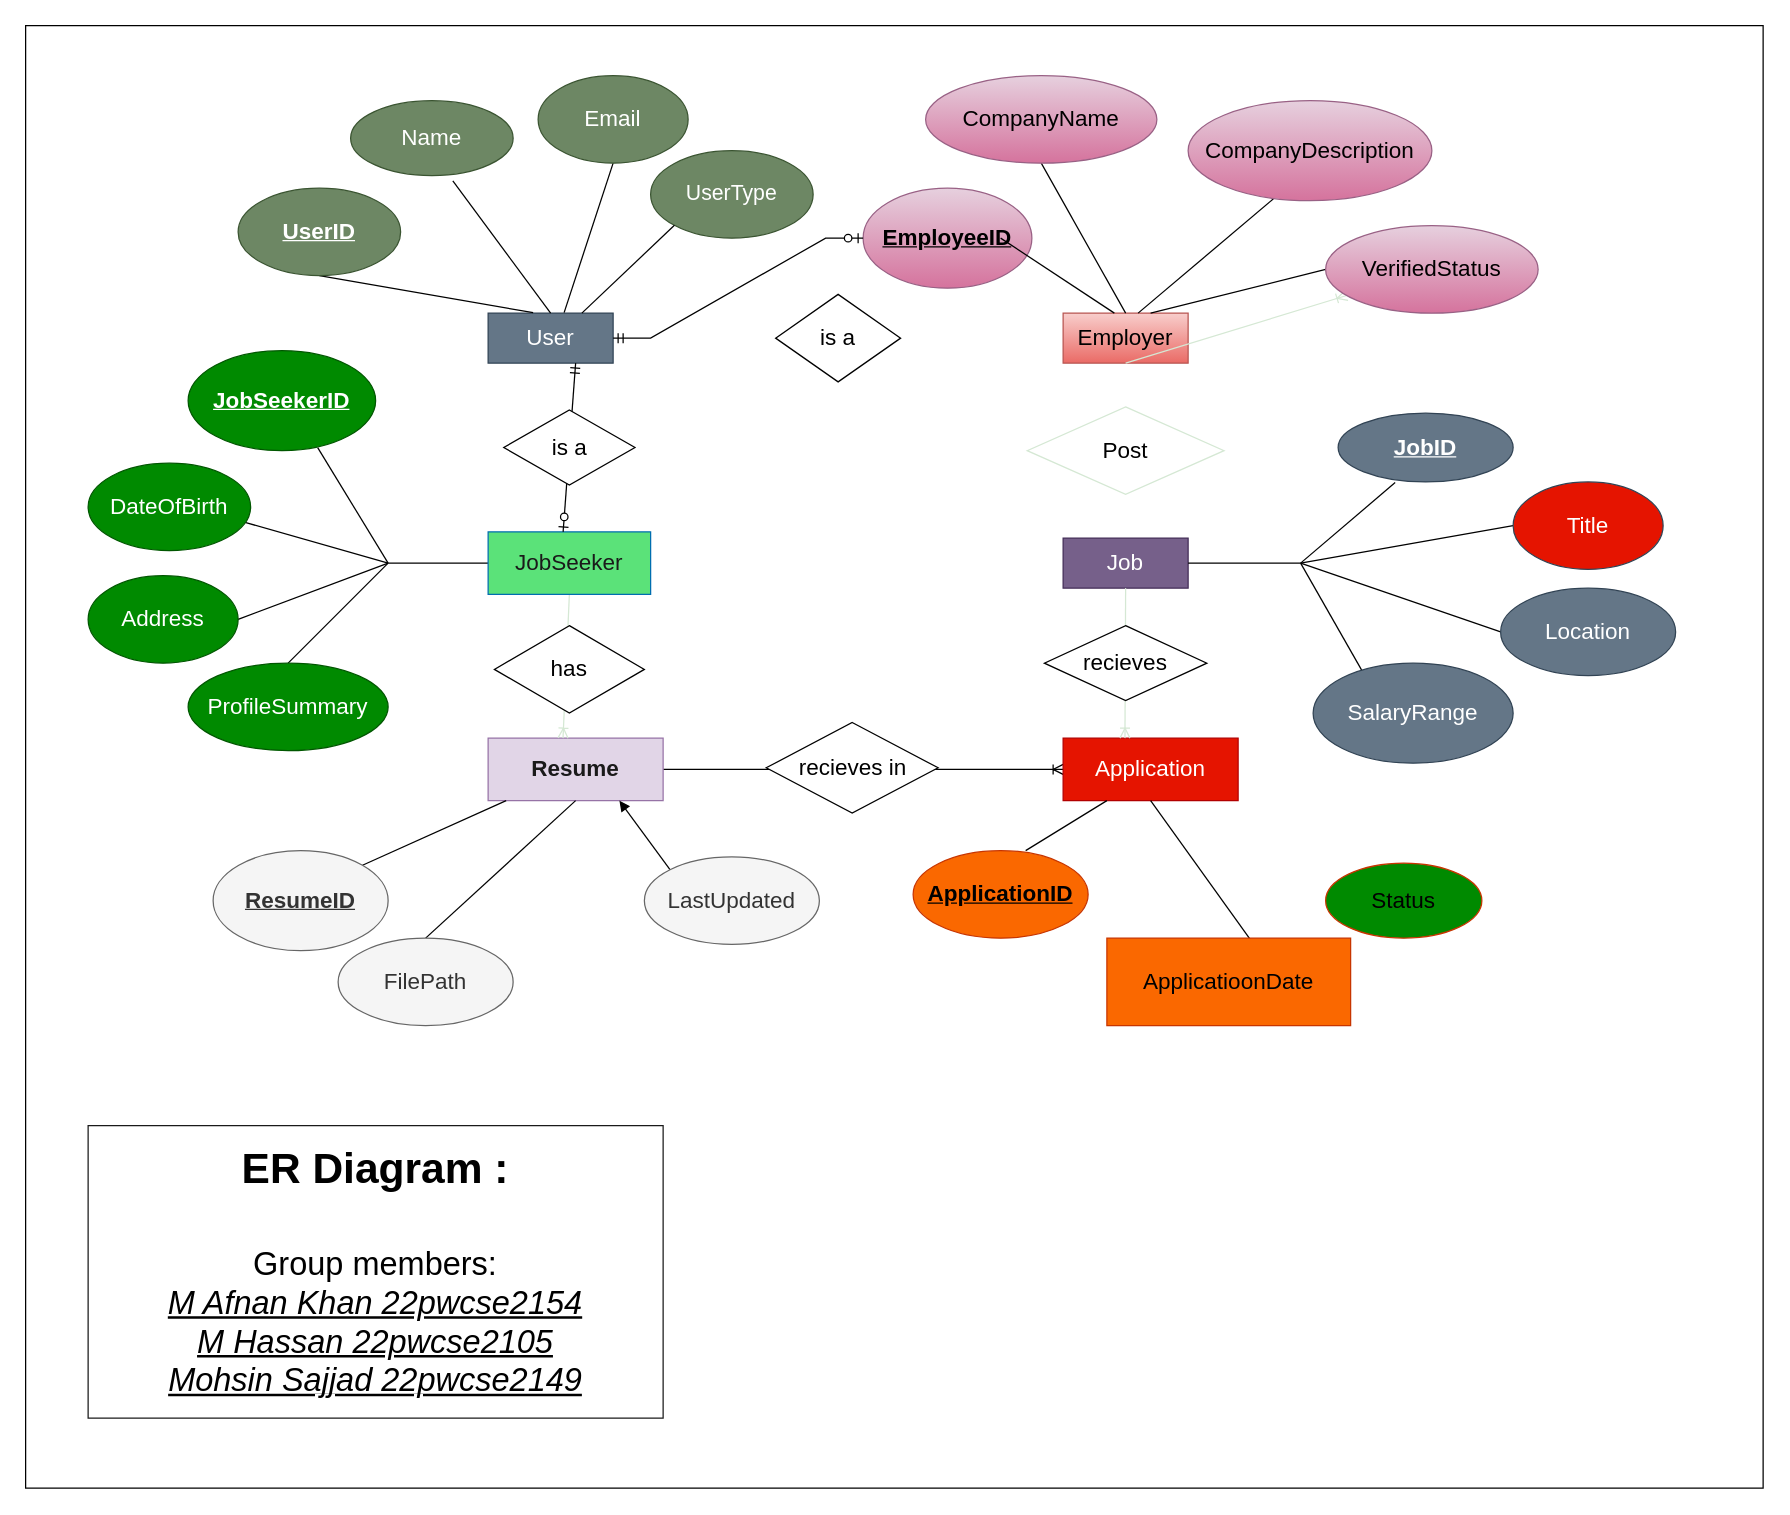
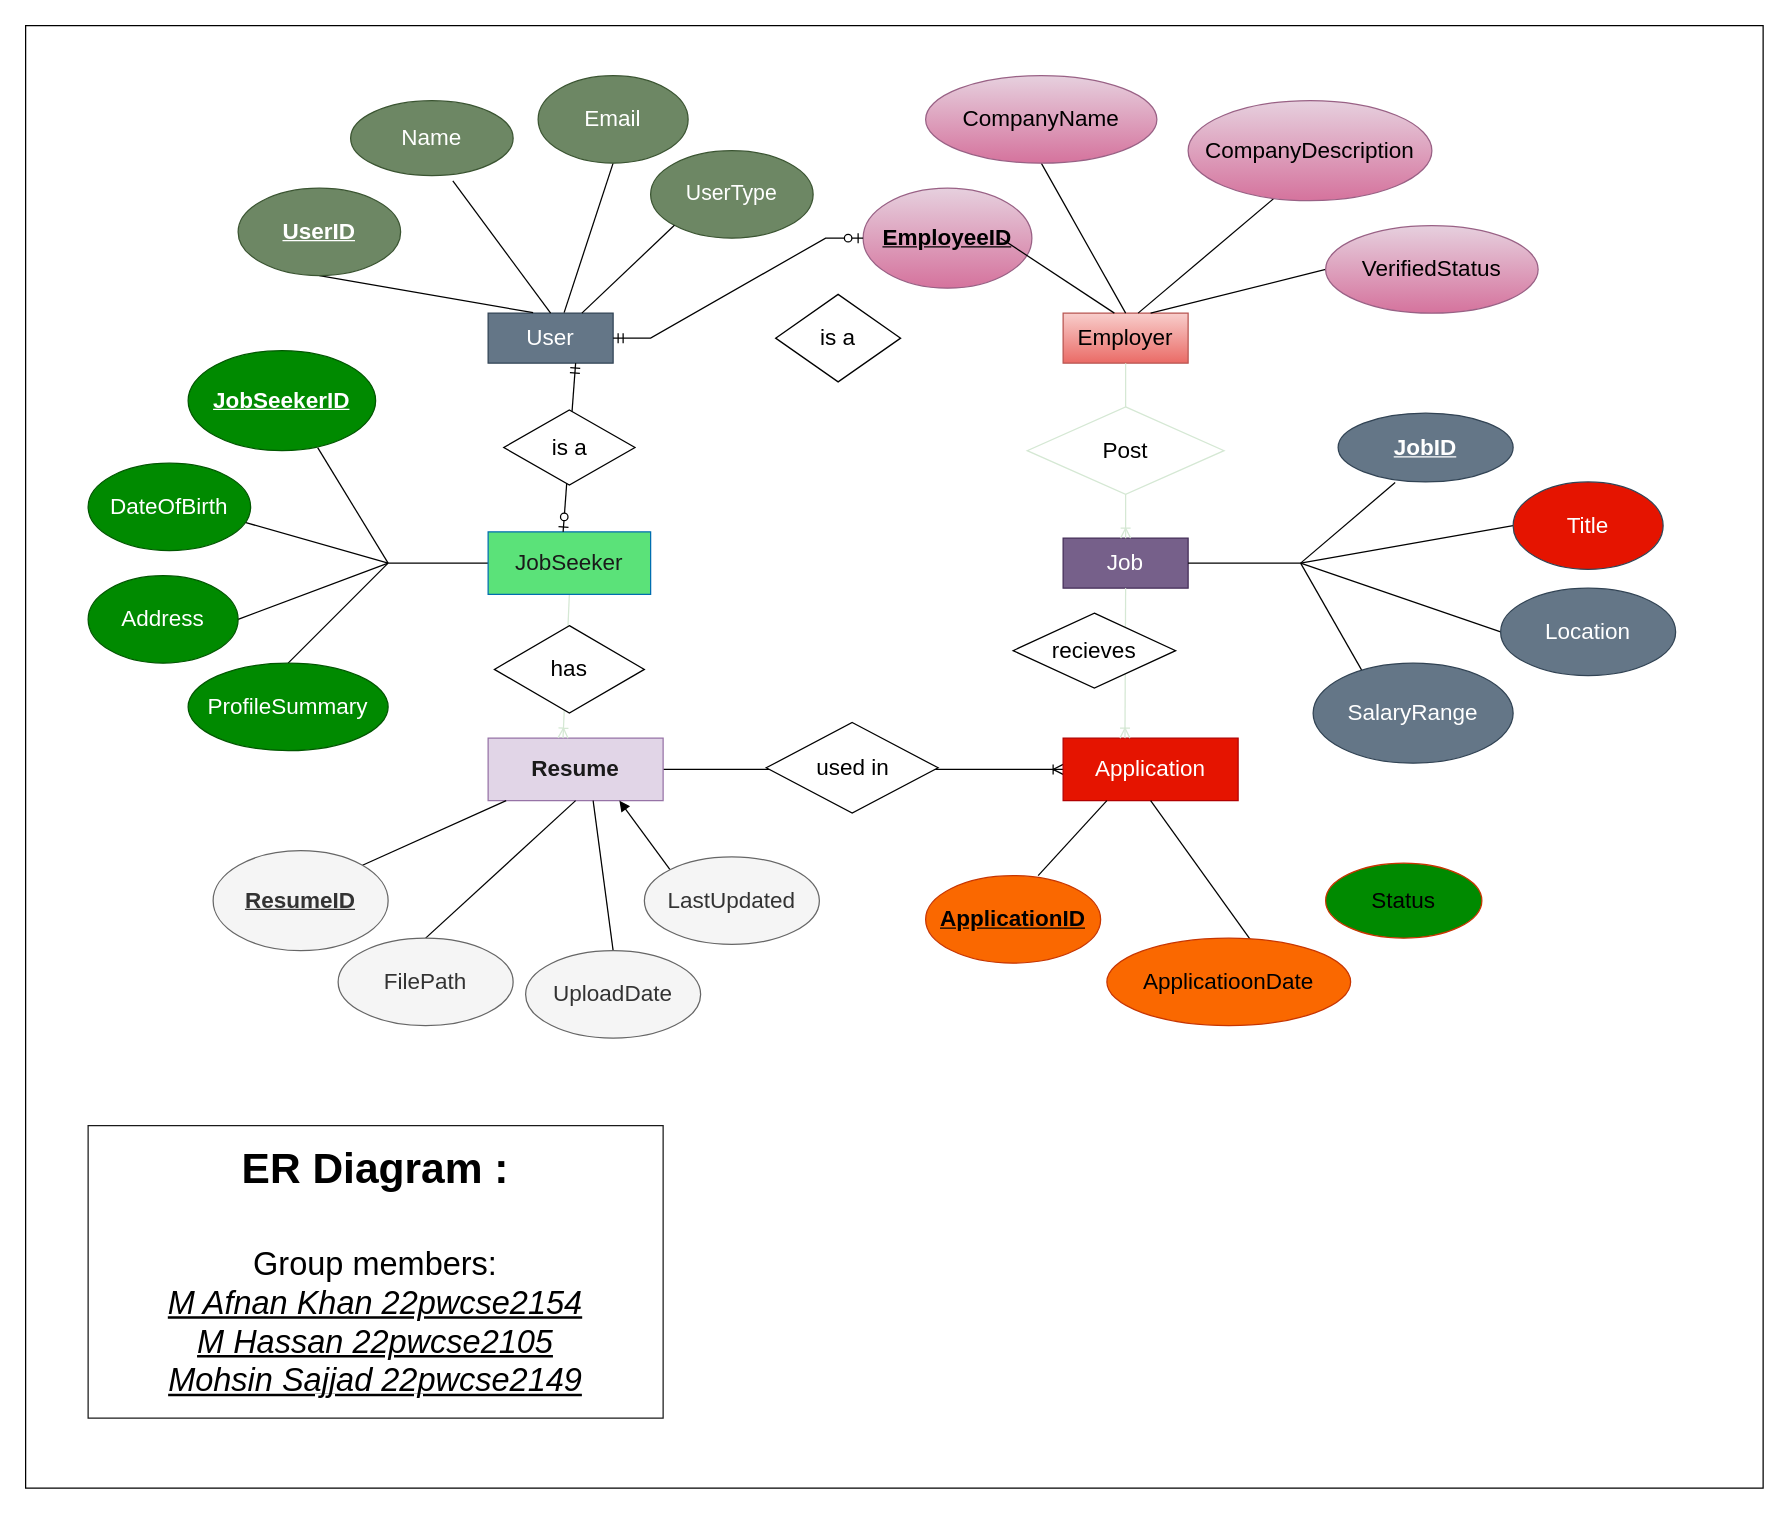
(1157, 353) -> (1126, 536)
(1126, 663) -> (1094, 651)
(853, 768) -> (853, 768)
none -> (603, 876)
(1001, 894) -> (1013, 919)
(1229, 982) -> (1229, 982)
none -> (613, 994)
